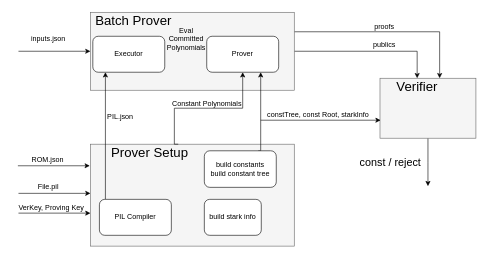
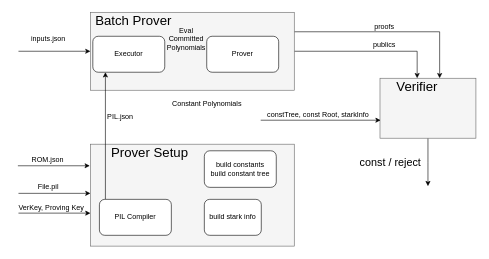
(261, 117) -> none
(174, 126) -> none
